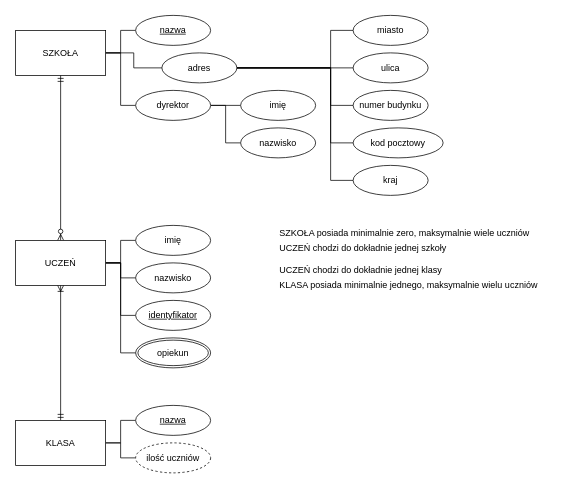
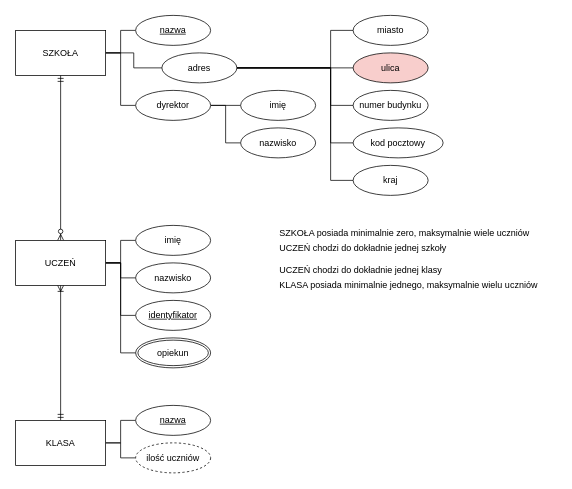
(390, 68) -> (390, 68)
